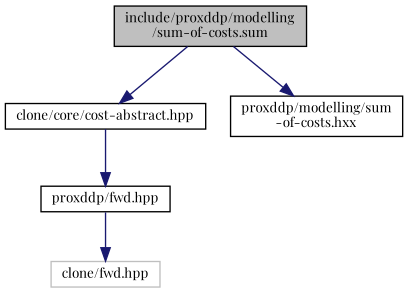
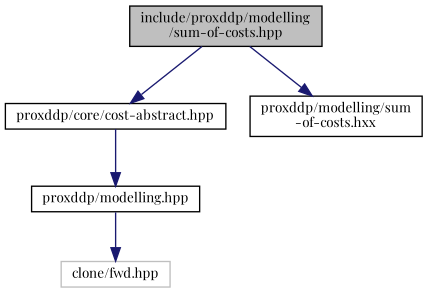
(210, 26) -> (226, 26)
(106, 116) -> (116, 116)
(106, 199) -> (116, 199)
